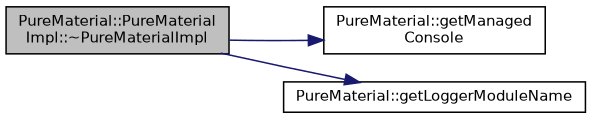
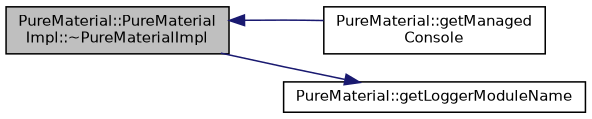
(269, 41) -> (284, 20)
